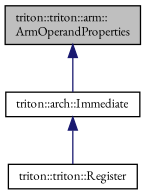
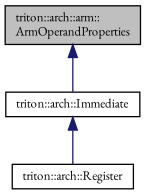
(73, 25) -> (73, 25)
(73, 177) -> (73, 177)
